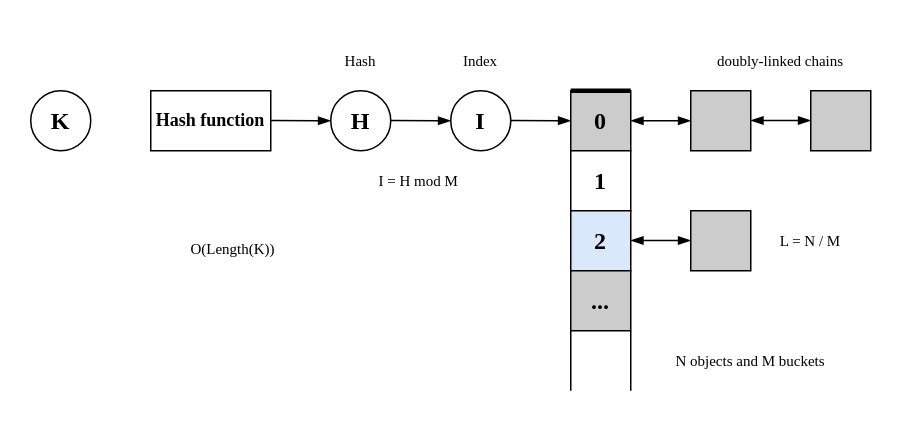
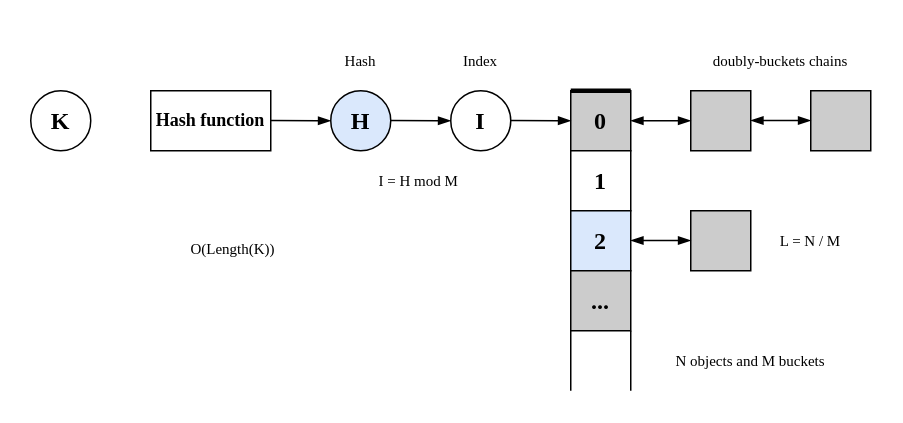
(781, 61) -> (781, 61)
(361, 121) -> (361, 121)
